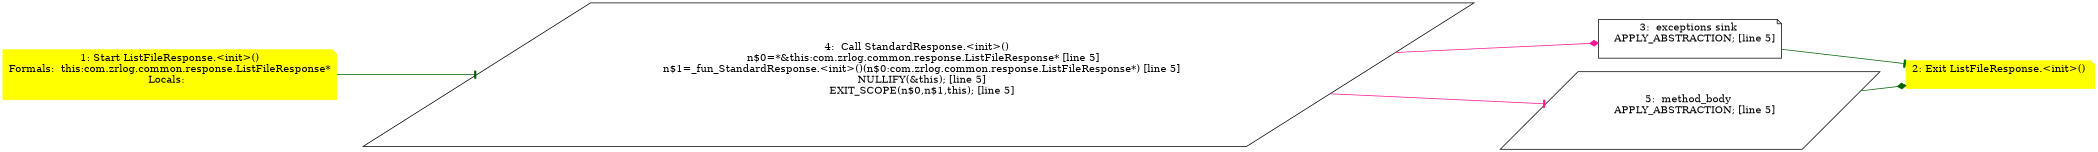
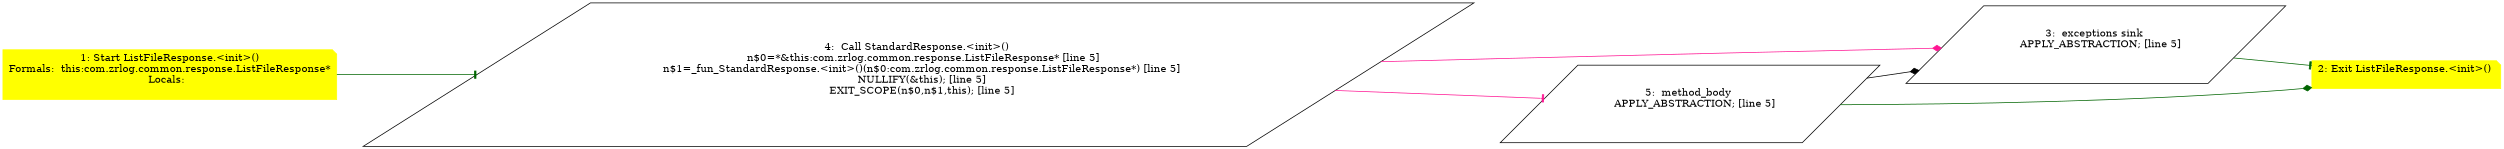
(1690, 39) -> (2096, 45)
none -> (1889, 75)
